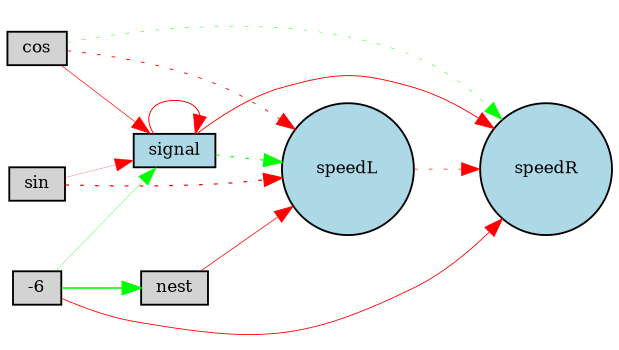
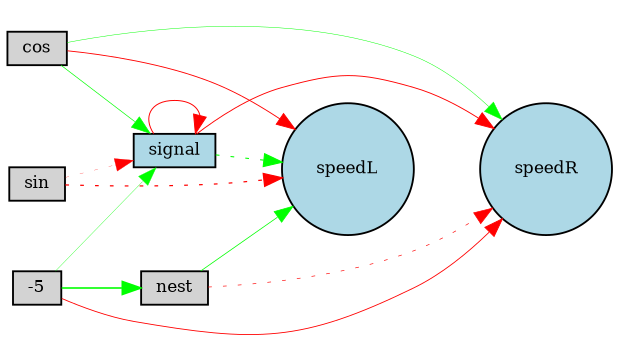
(287, 29) -> (287, 29)
(178, 71) -> (178, 71)
(98, 93) -> (98, 93)
(438, 169) -> (347, 270)
(90, 171) -> (90, 171)
(239, 244) -> (239, 244)
(37, 288) -> (37, 288)
